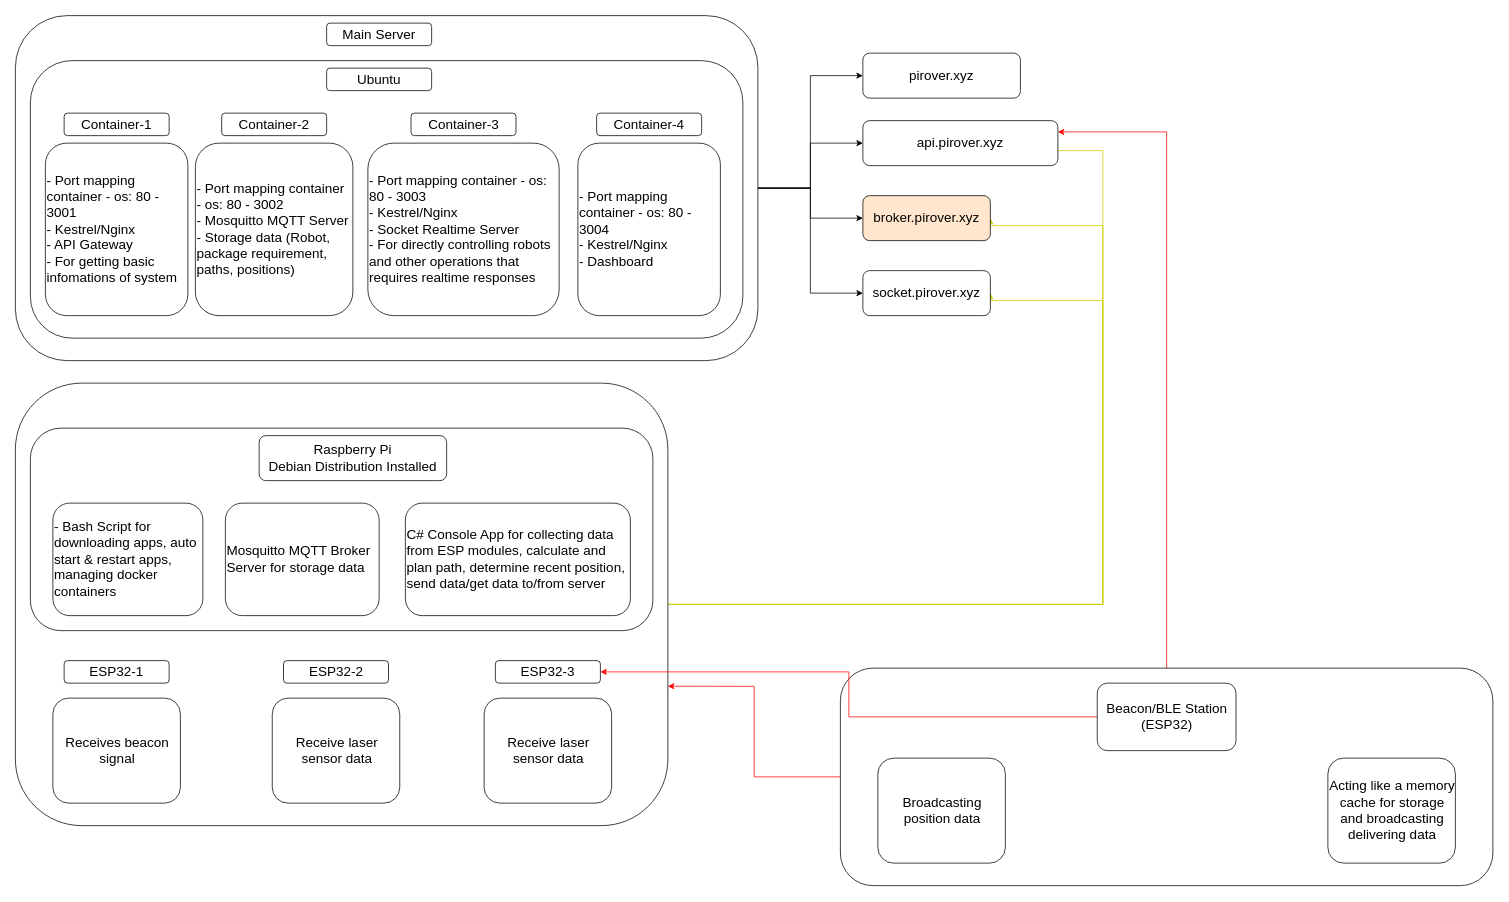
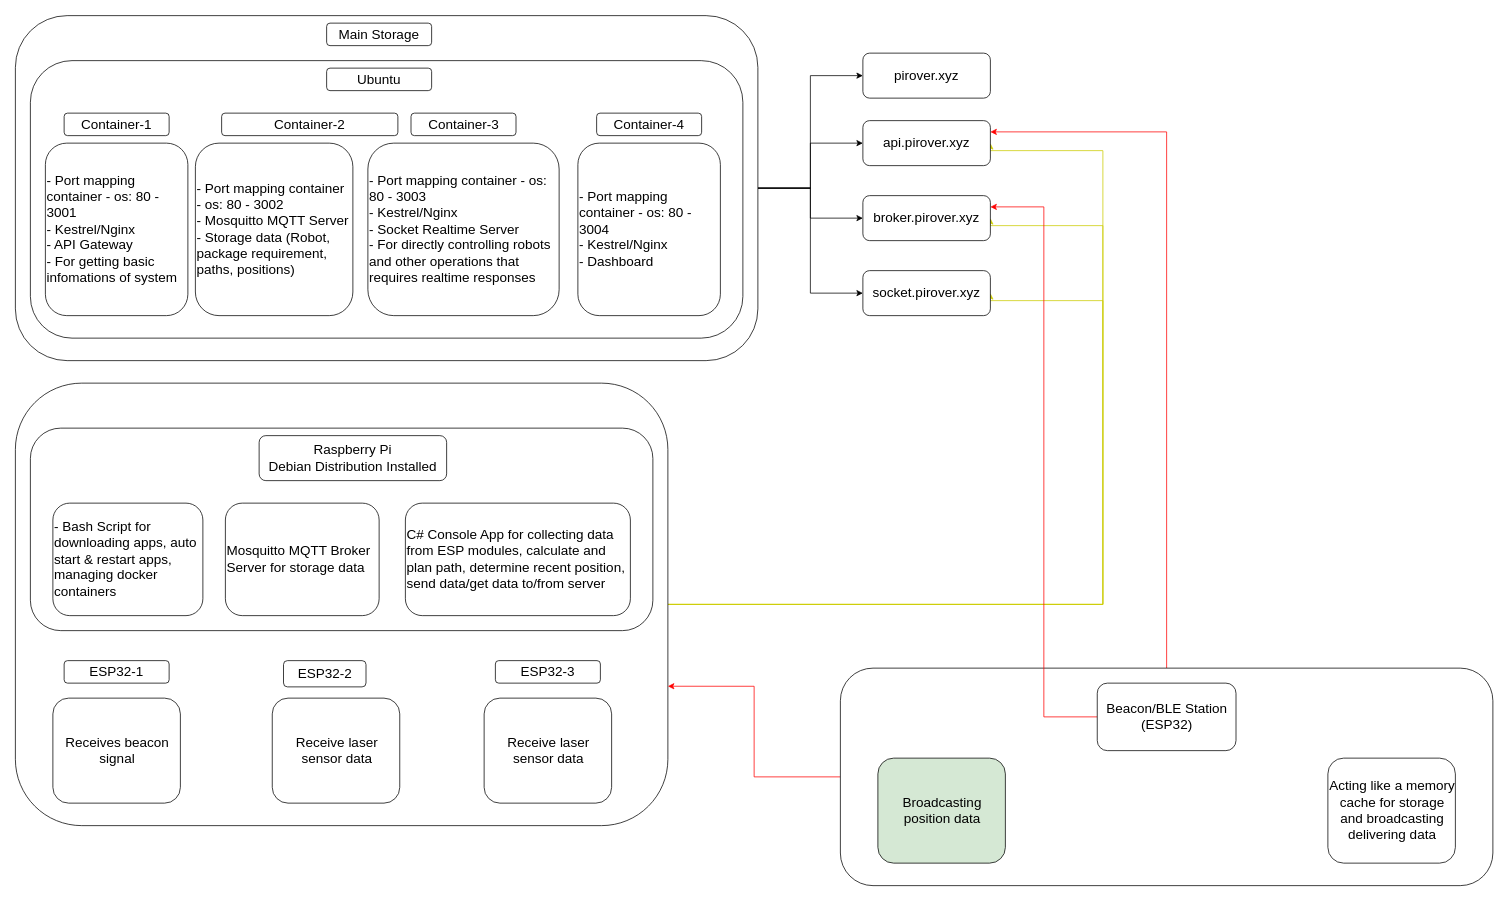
(379, 34) -> (379, 34)
(942, 75) -> (927, 75)
(274, 124) -> (310, 124)
(960, 143) -> (927, 143)
(927, 218) -> (927, 218)
(336, 672) -> (325, 674)
(849, 717) -> (1044, 207)
(942, 810) -> (942, 810)
